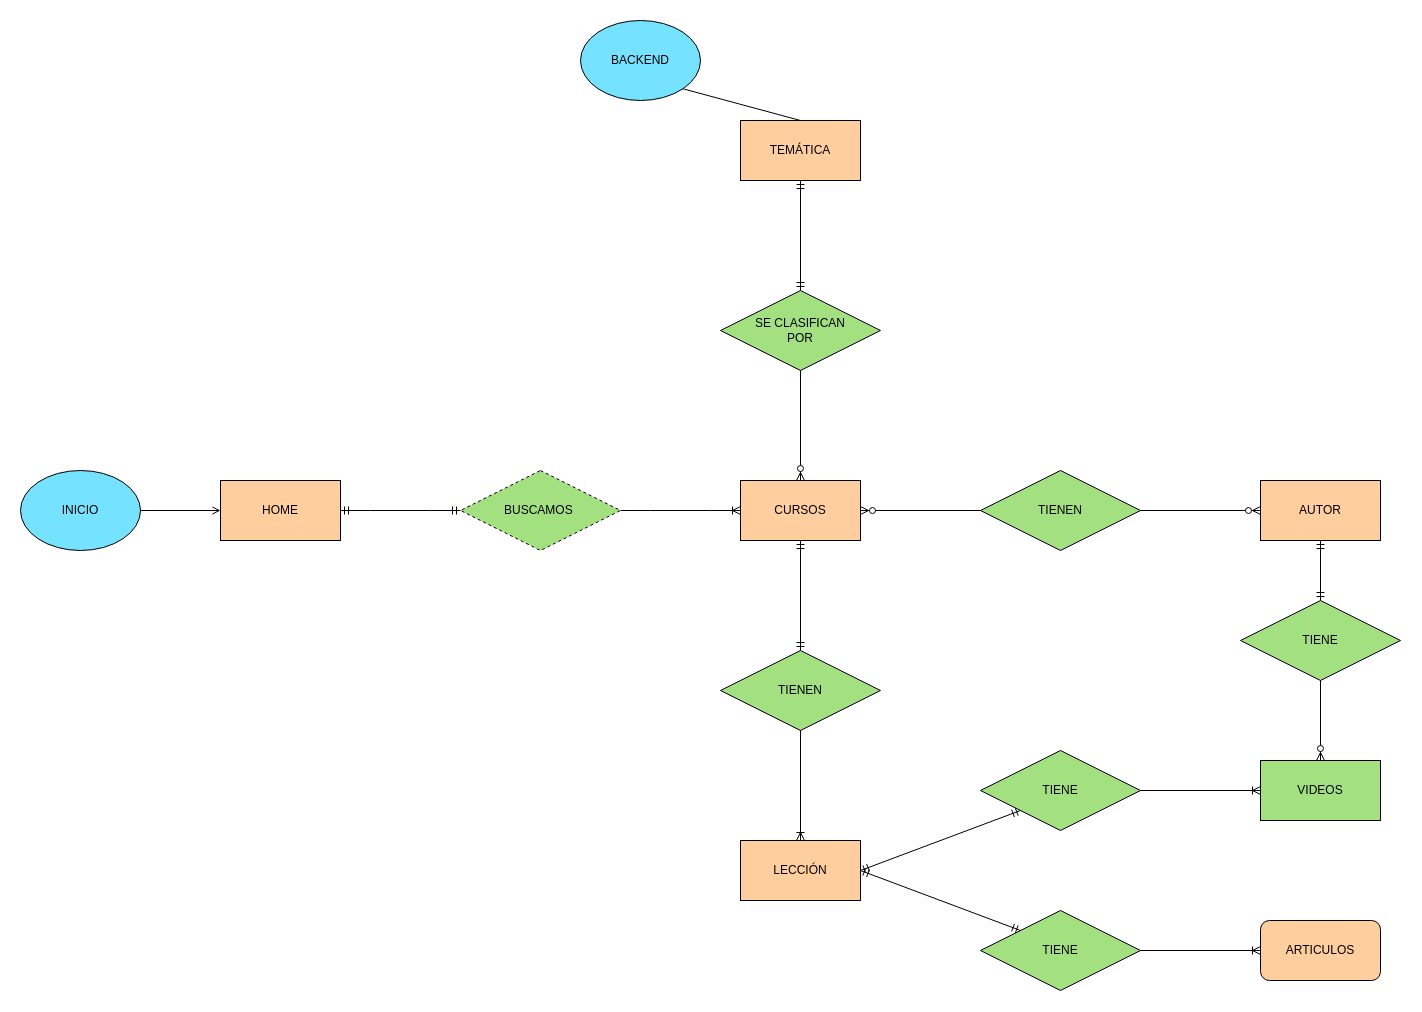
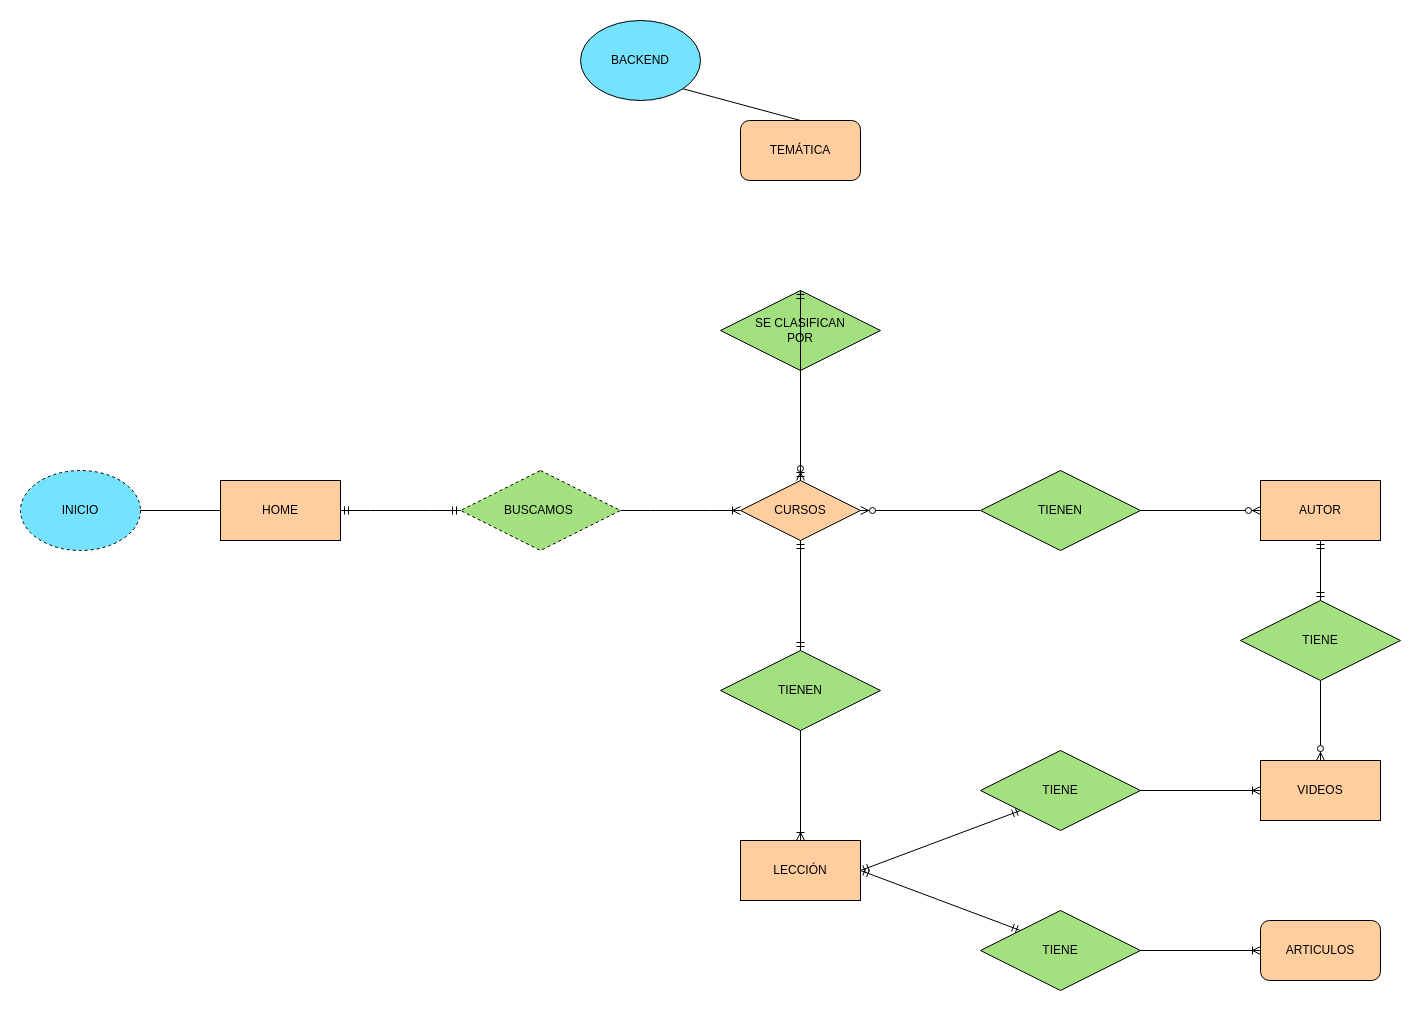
(801, 151) -> (801, 151)
(801, 236) -> (801, 320)
(81, 511) -> (81, 511)
(215, 511) -> (215, 511)
(801, 511) -> (801, 511)
(1321, 791) -> (1321, 791)
